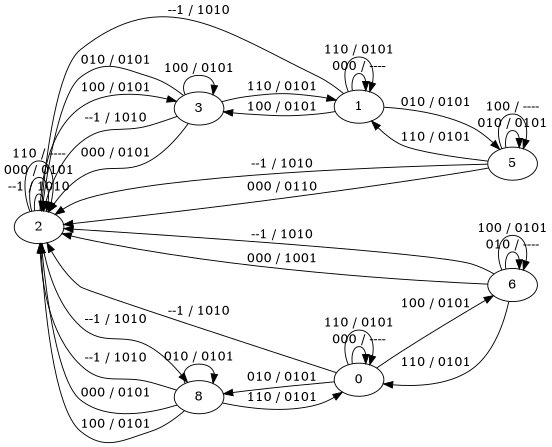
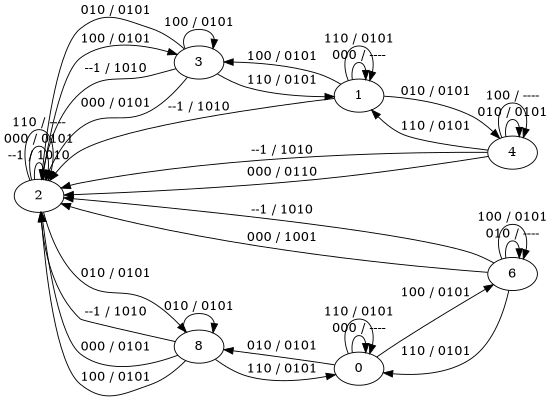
(513, 164) -> (513, 153)
(116, 320) -> (116, 274)
(186, 323) -> none
